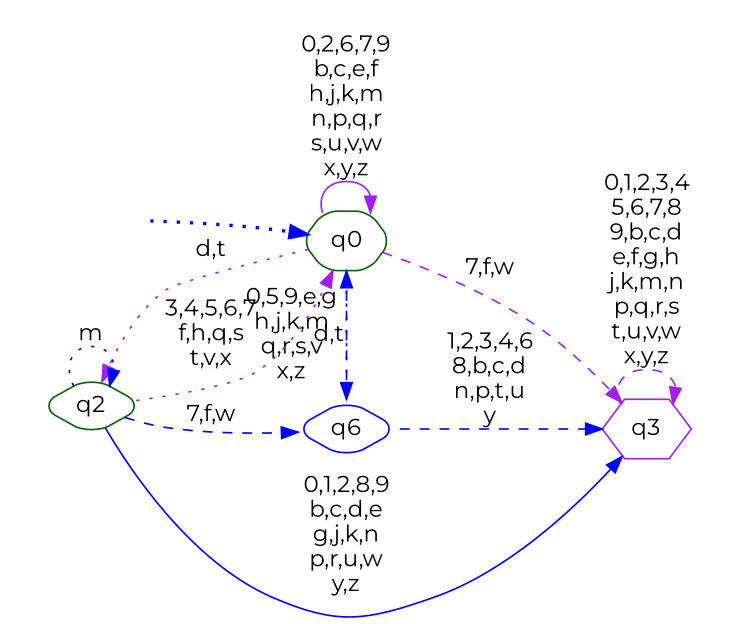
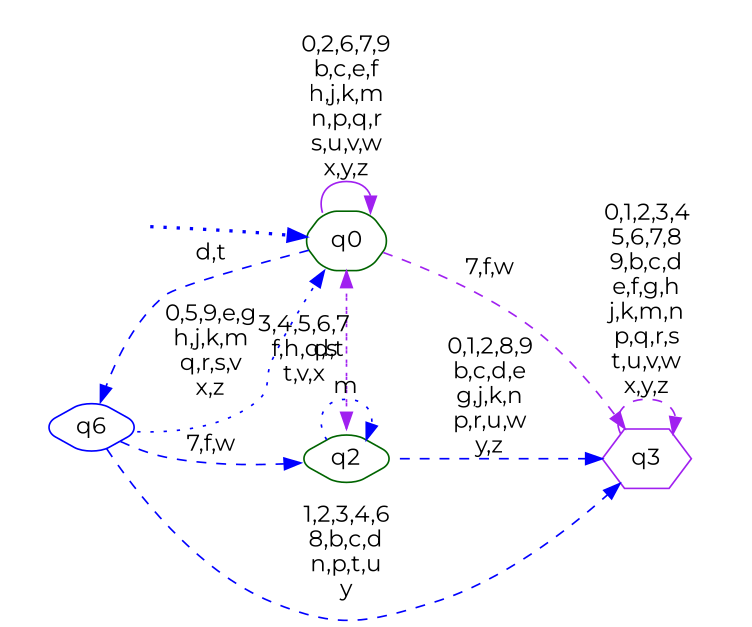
(202, 431) -> (201, 462)
(342, 616) -> (493, 459)
